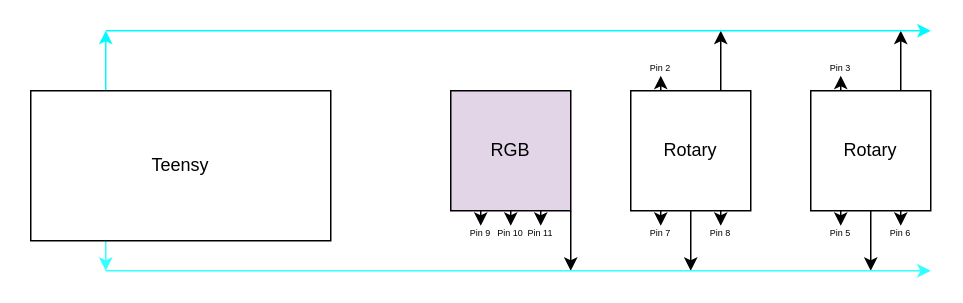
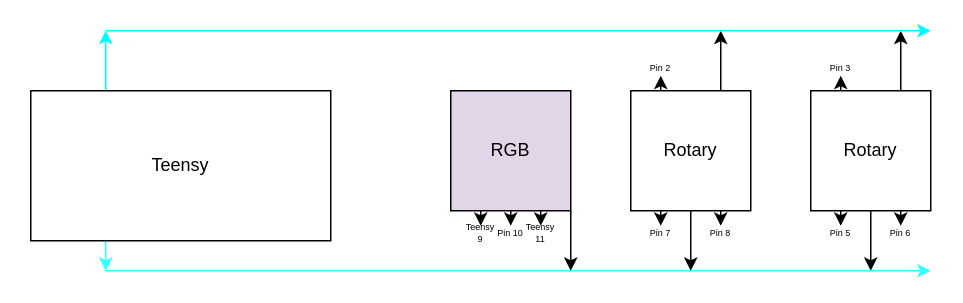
(481, 233) -> (481, 233)
(541, 233) -> (541, 233)
